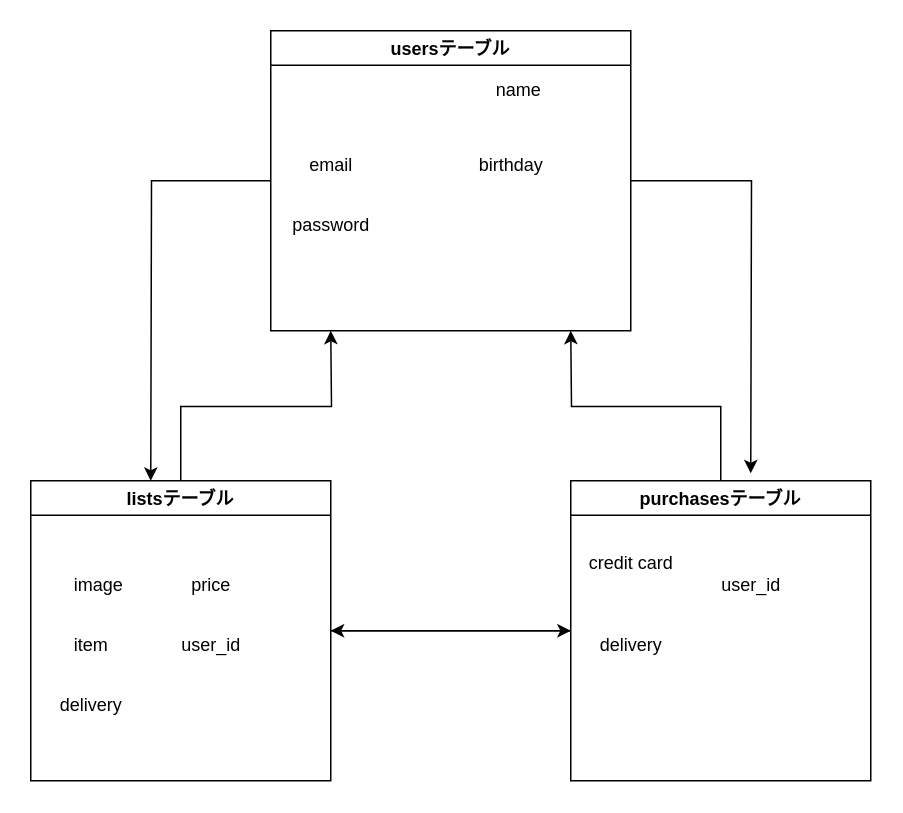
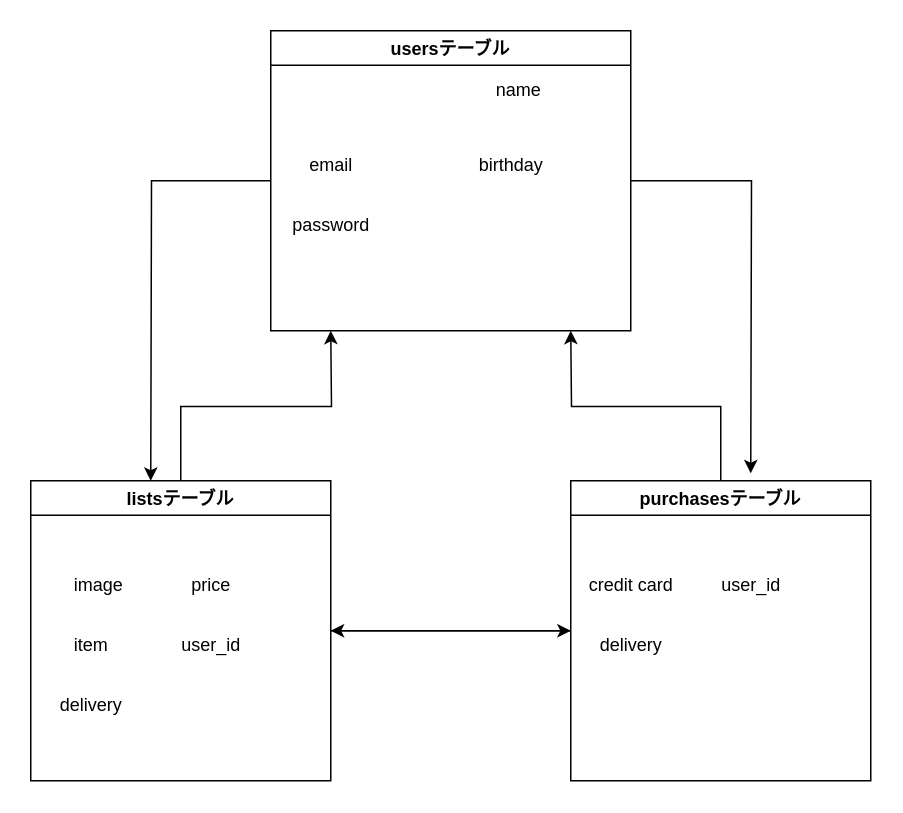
(631, 563) -> (631, 586)
